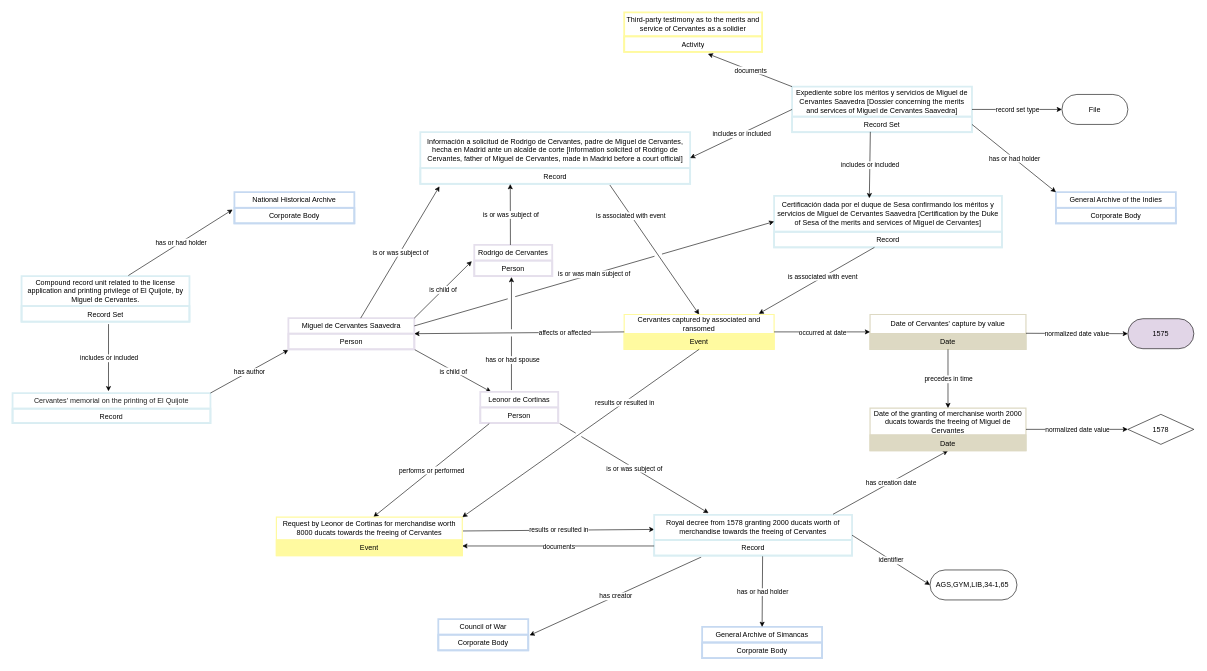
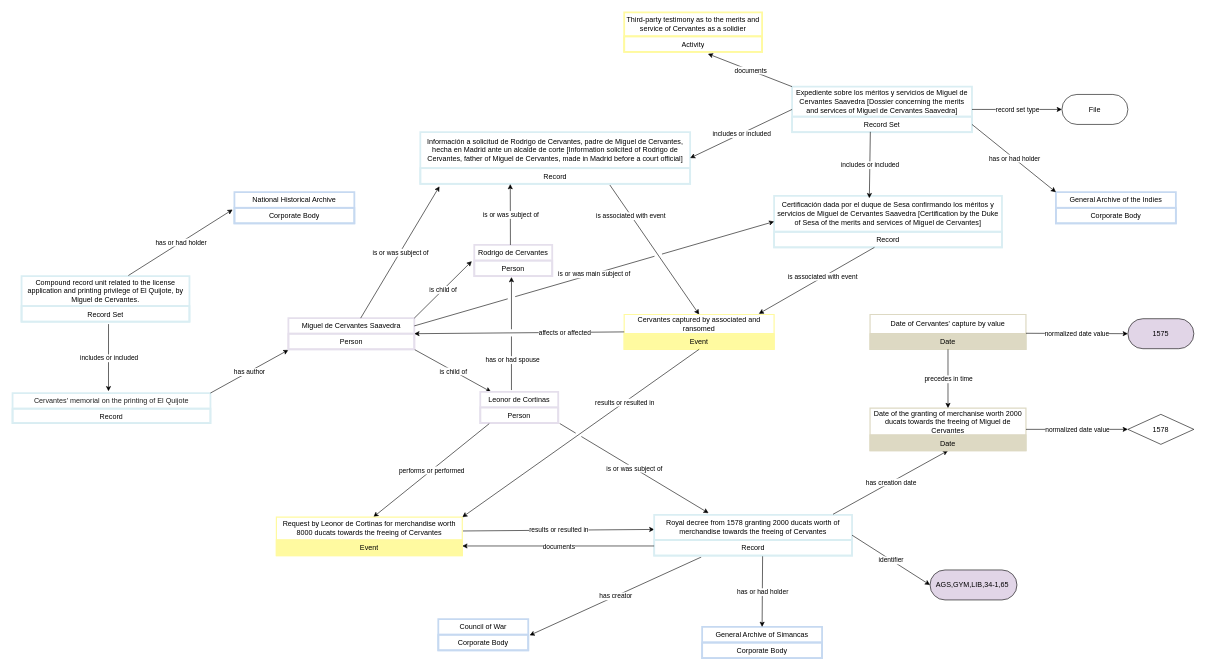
(822, 332) -> none
(974, 585) -> (974, 585)
